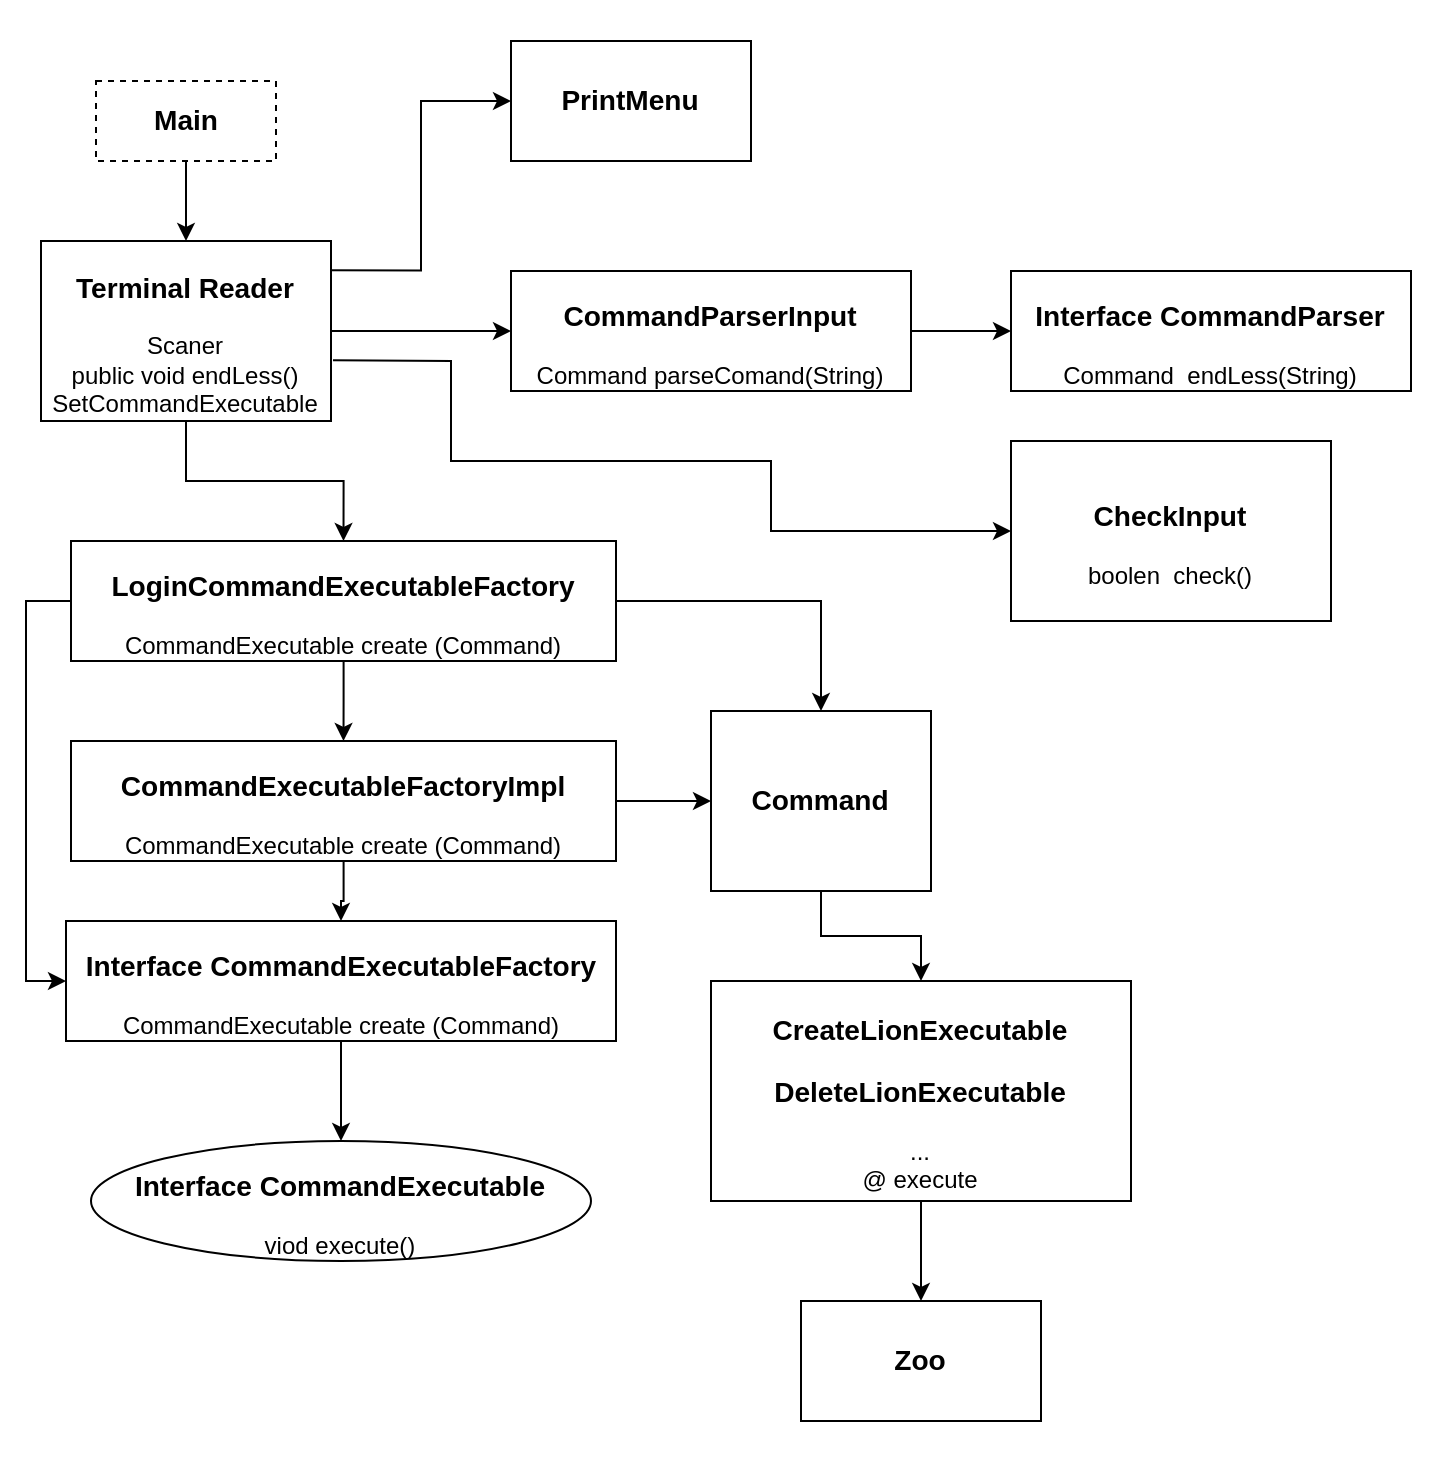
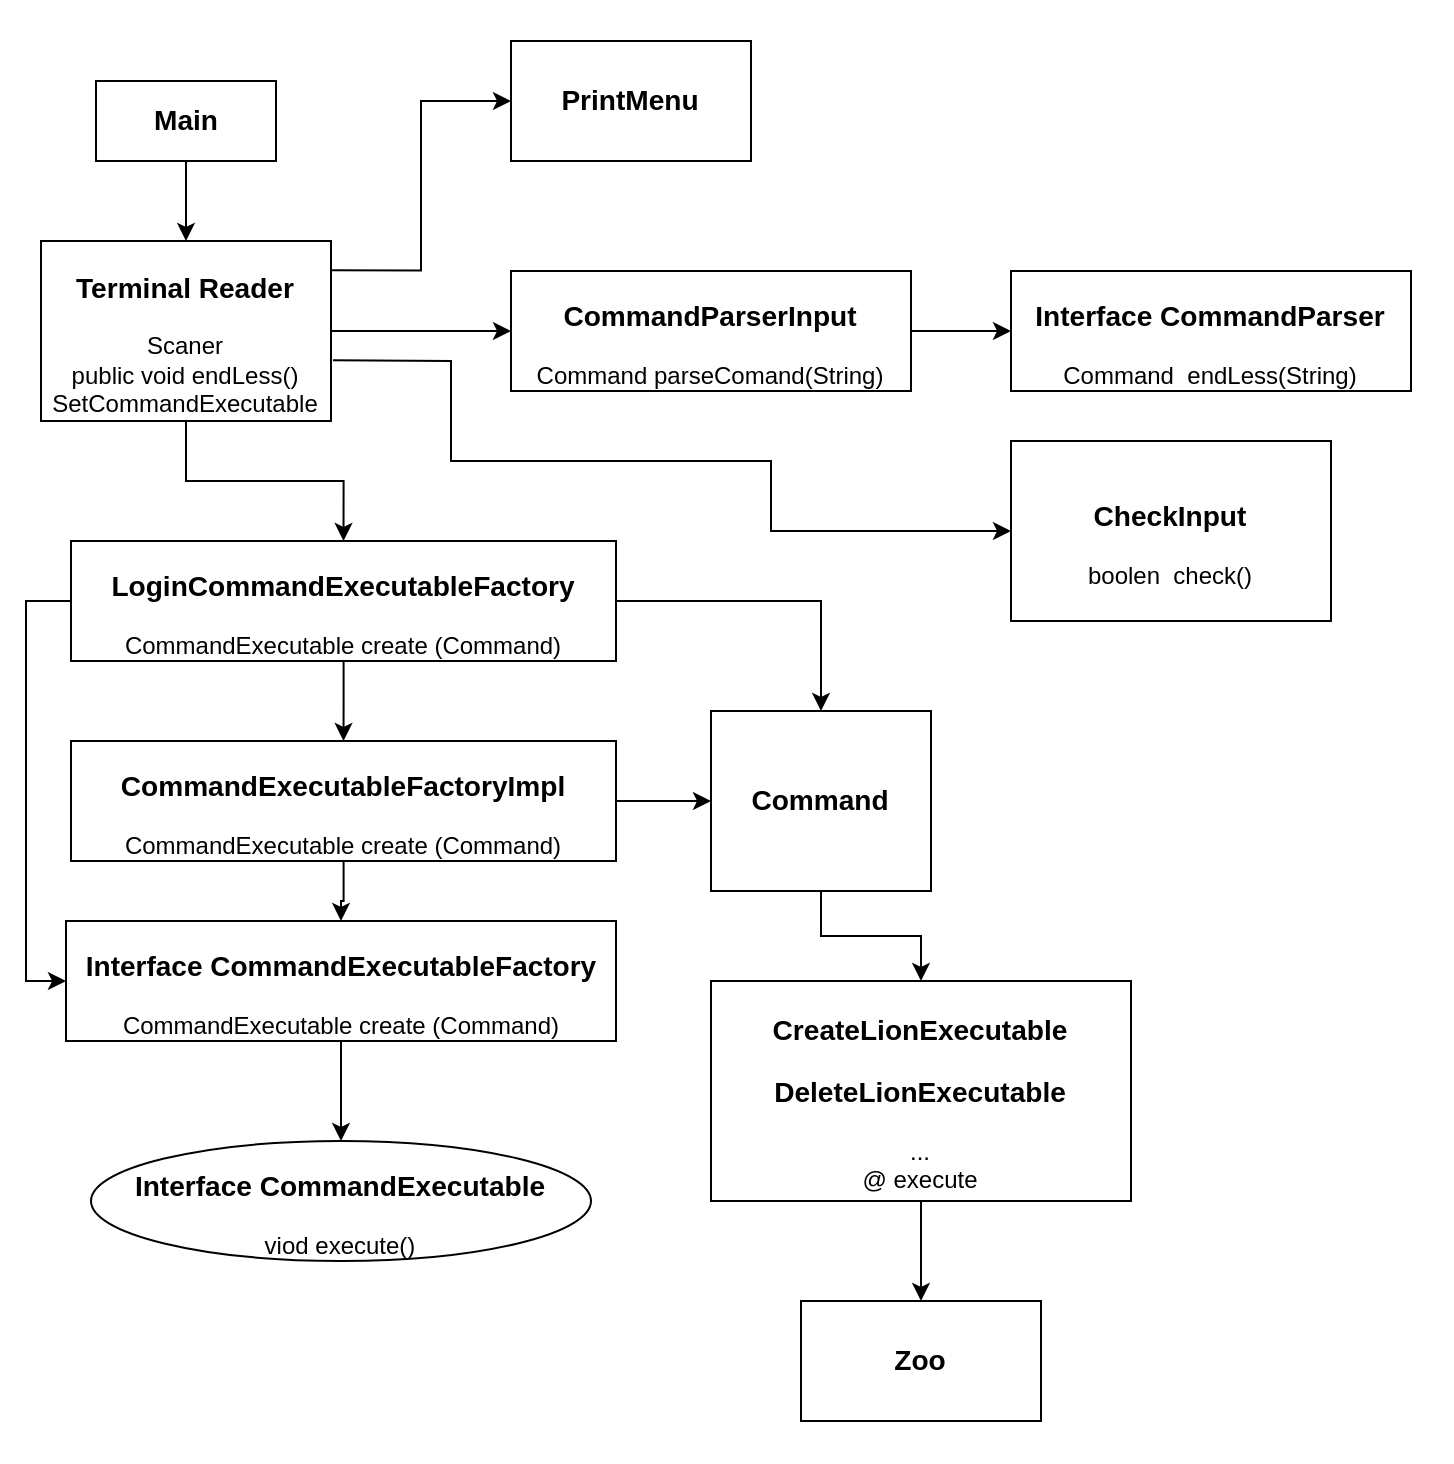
(186, 121) -> (186, 121)
